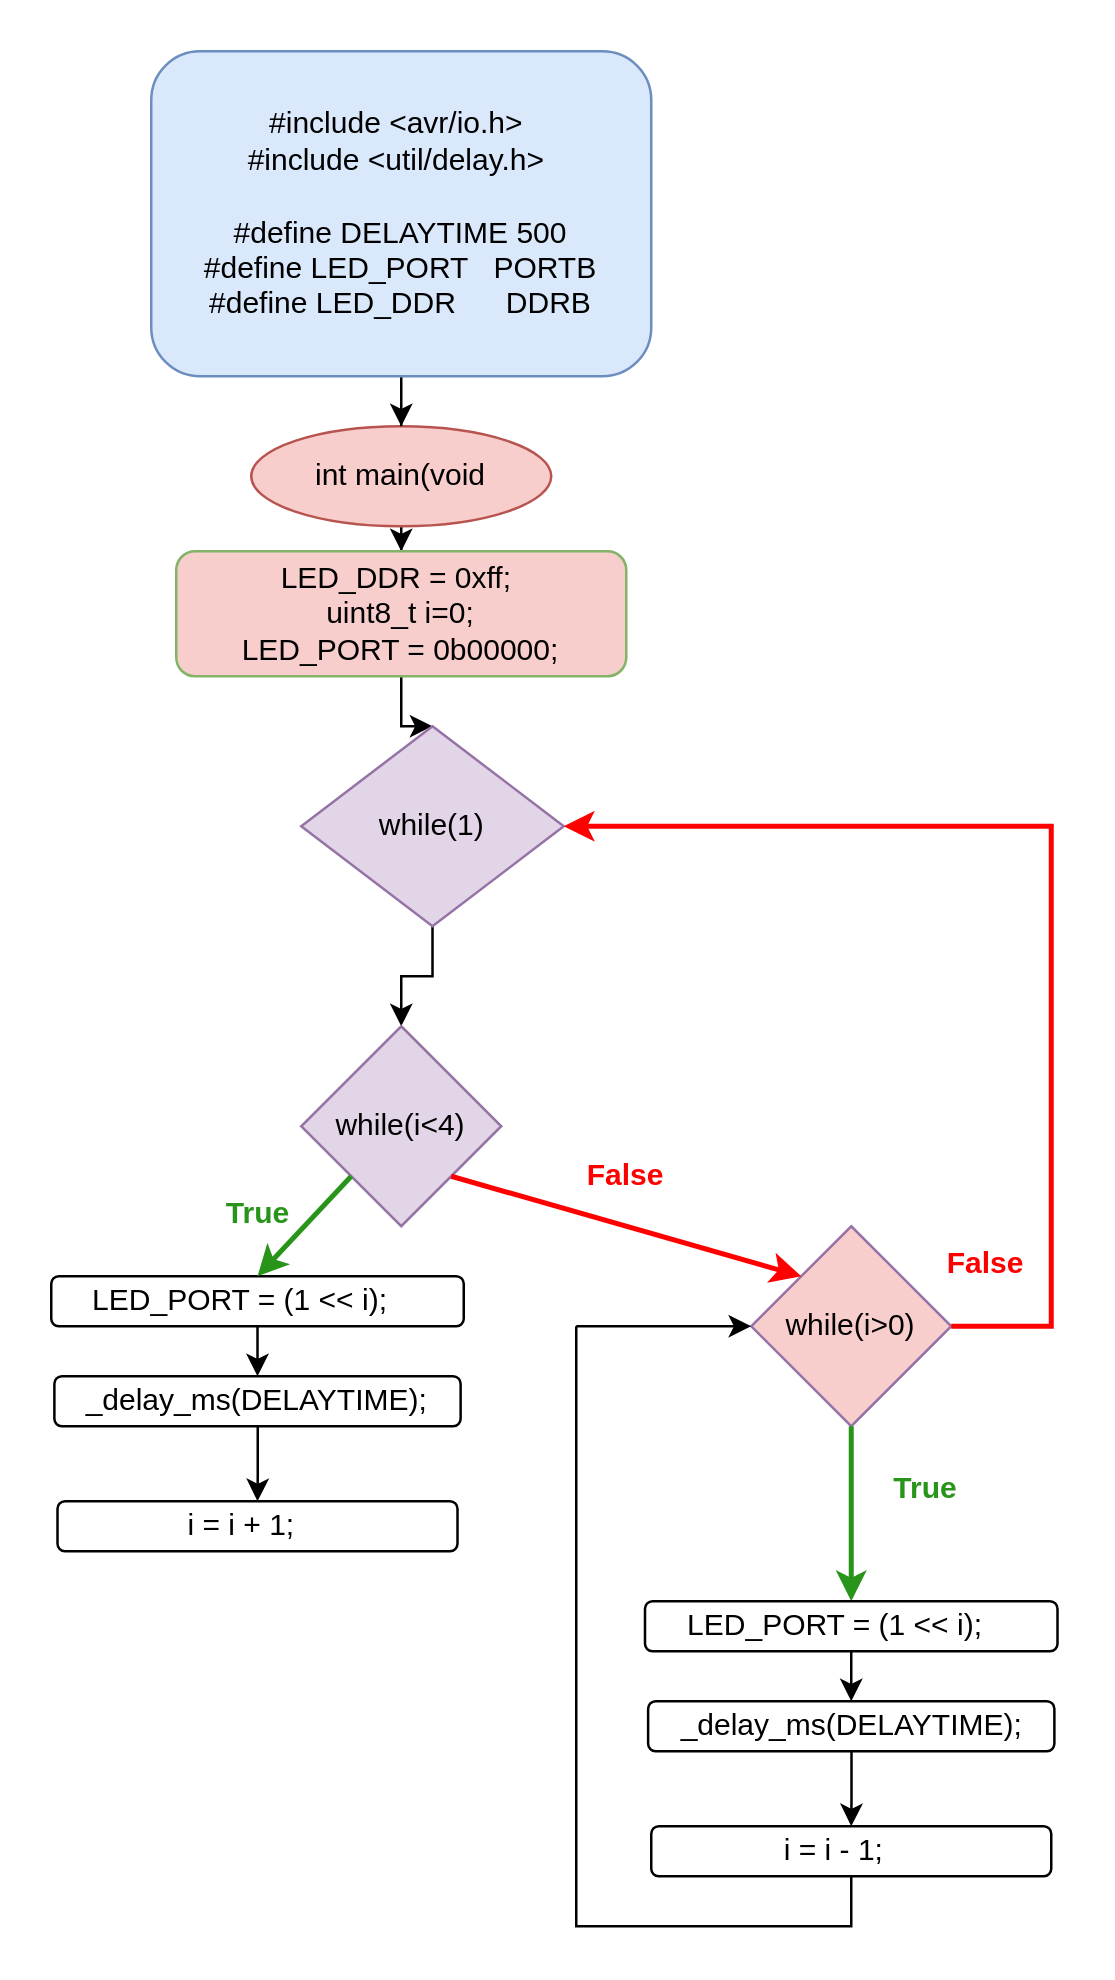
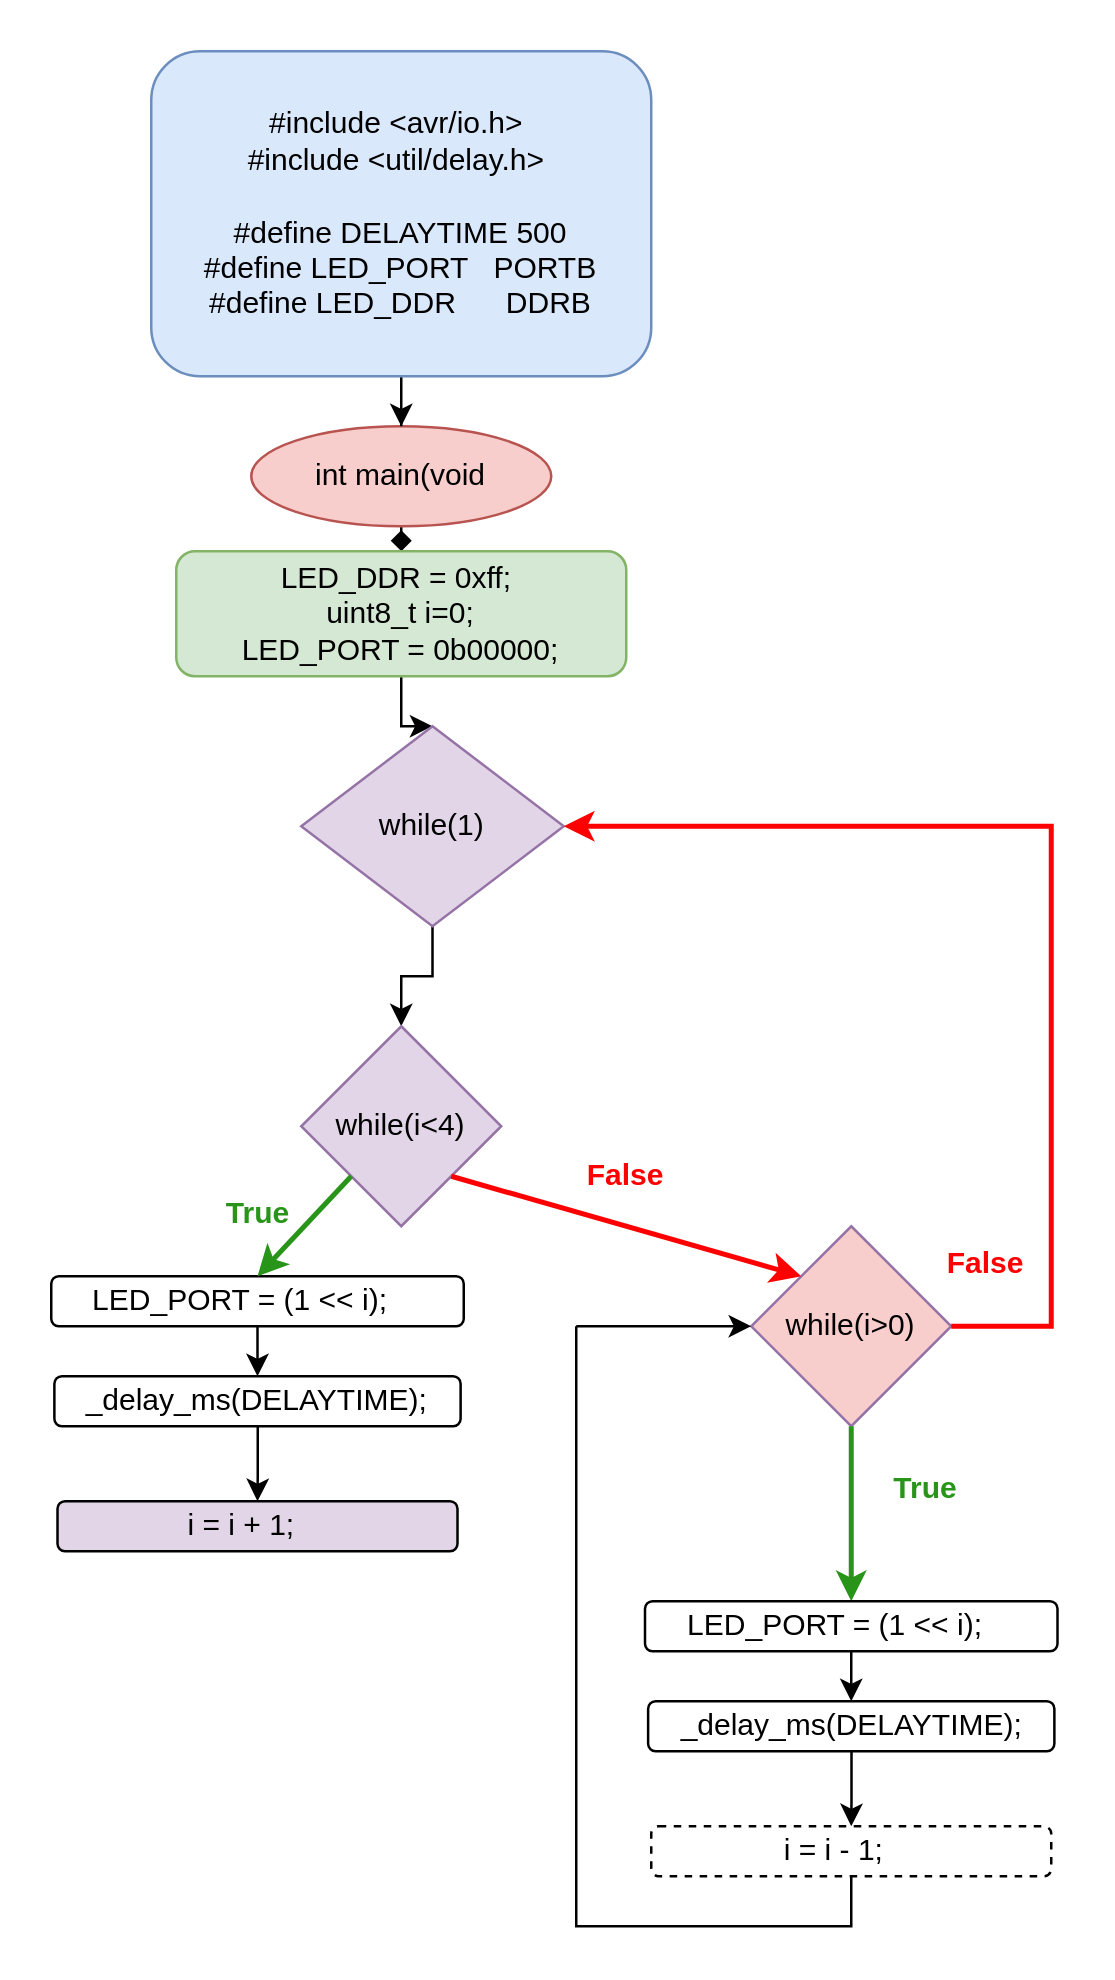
(401, 532) -> (401, 531)
(401, 614) -> (401, 614)
(258, 1526) -> (258, 1526)
(851, 1851) -> (851, 1851)
